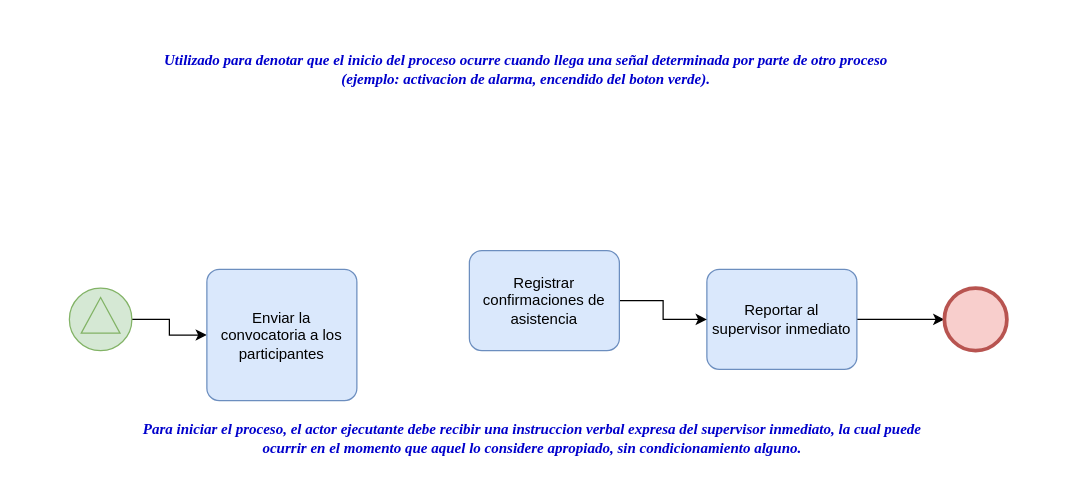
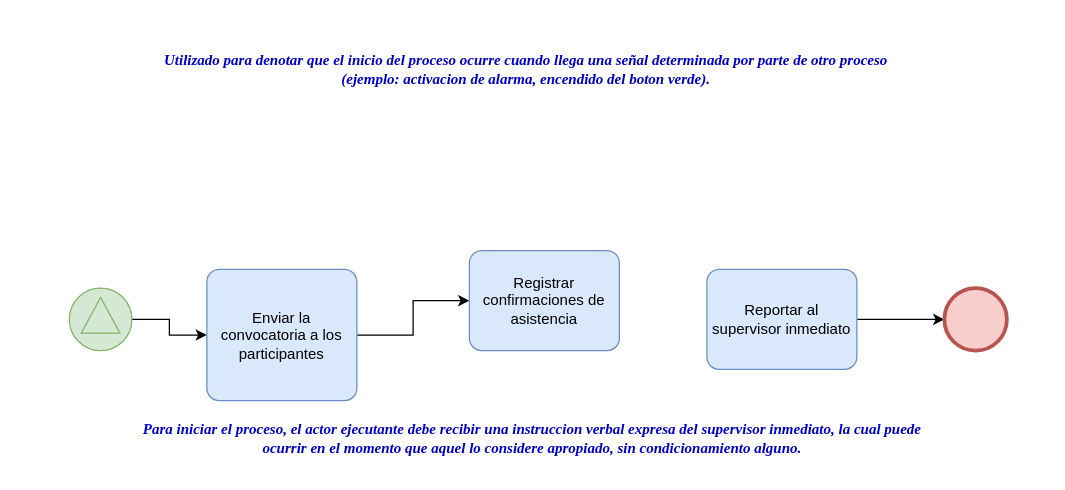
(663, 306) -> none
none -> (413, 322)
